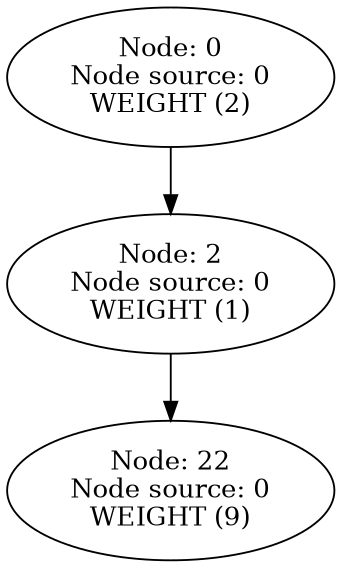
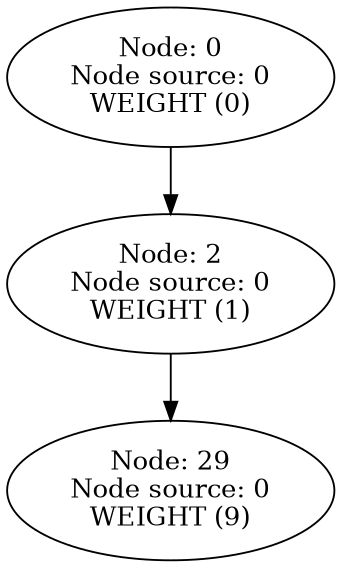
(171, 77) -> (171, 77)
(171, 491) -> (171, 491)
